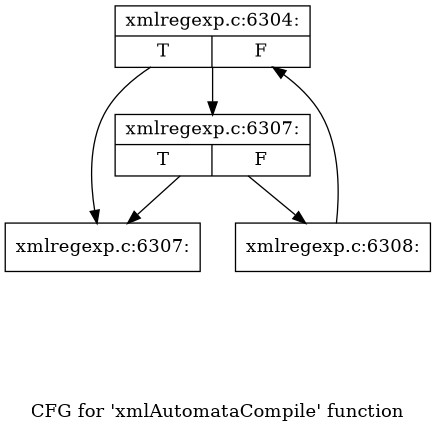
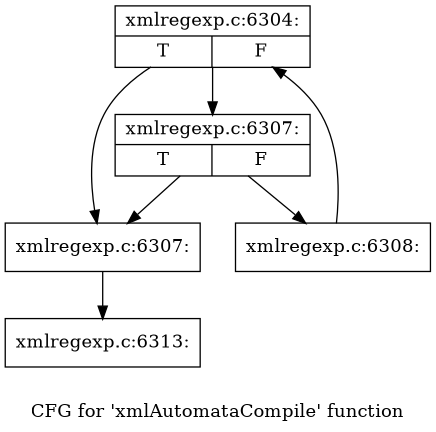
none -> (103, 343)
